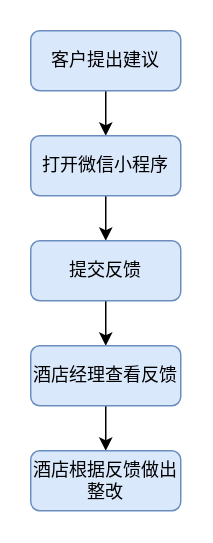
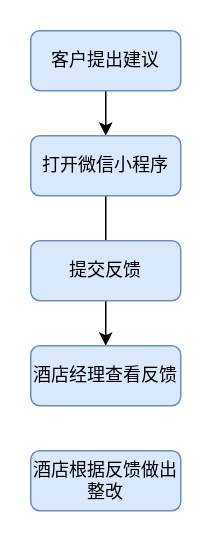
(106, 229) -> (106, 233)
(106, 434) -> none
